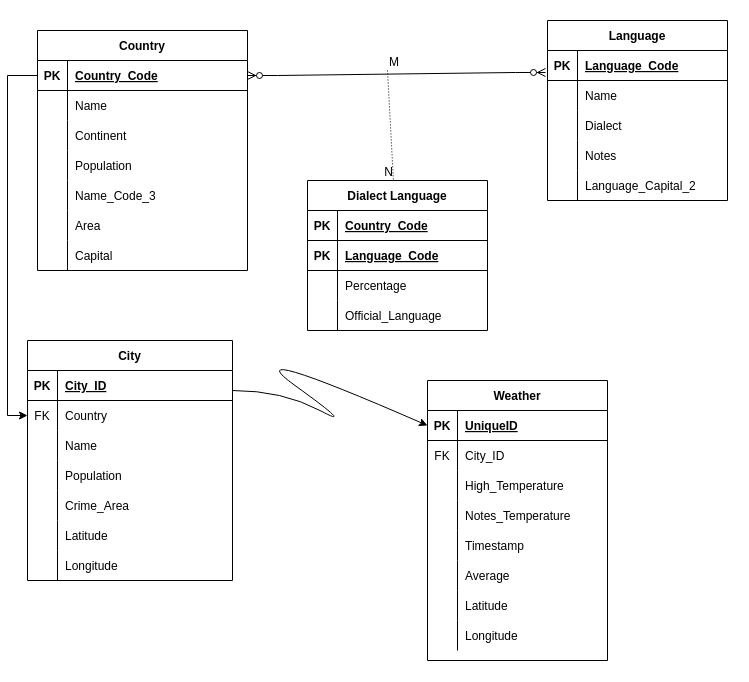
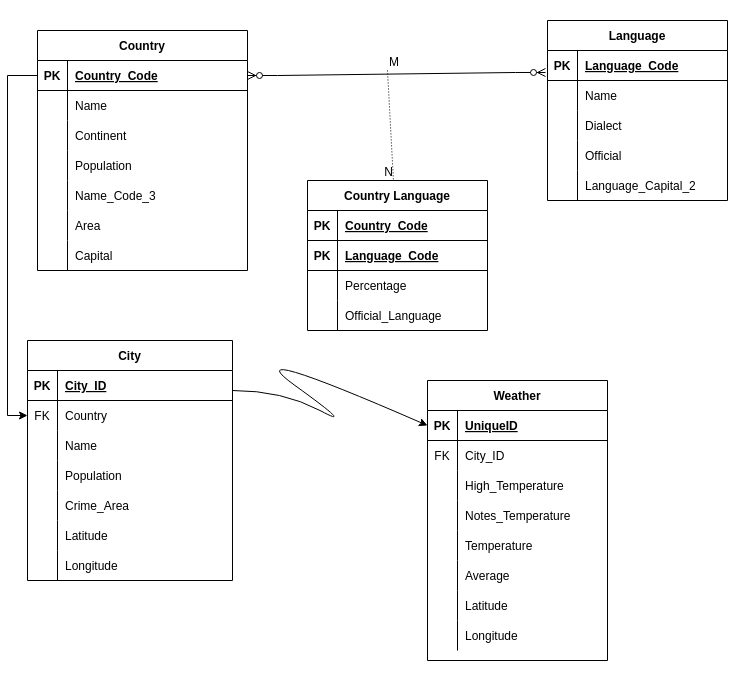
(602, 156) -> (607, 156)
(397, 196) -> (397, 196)
(494, 546) -> (502, 546)
